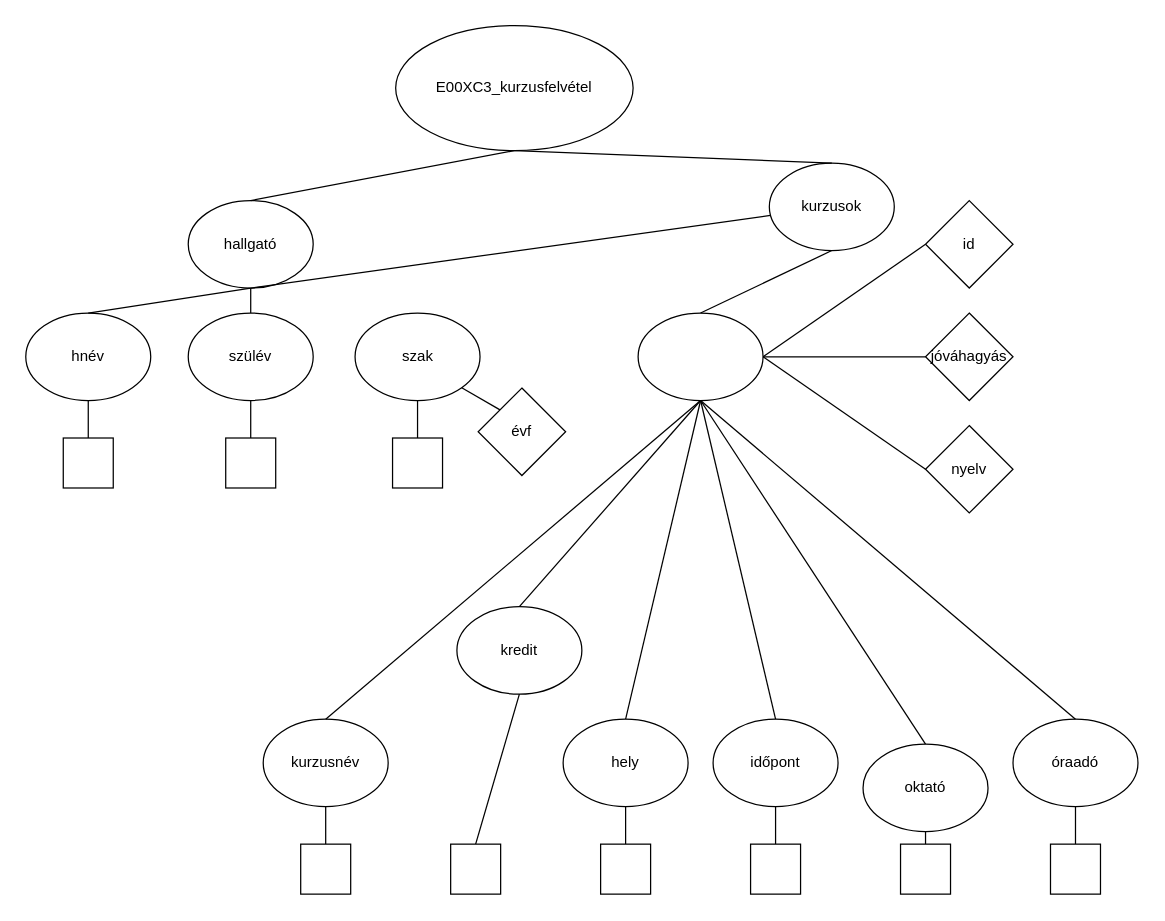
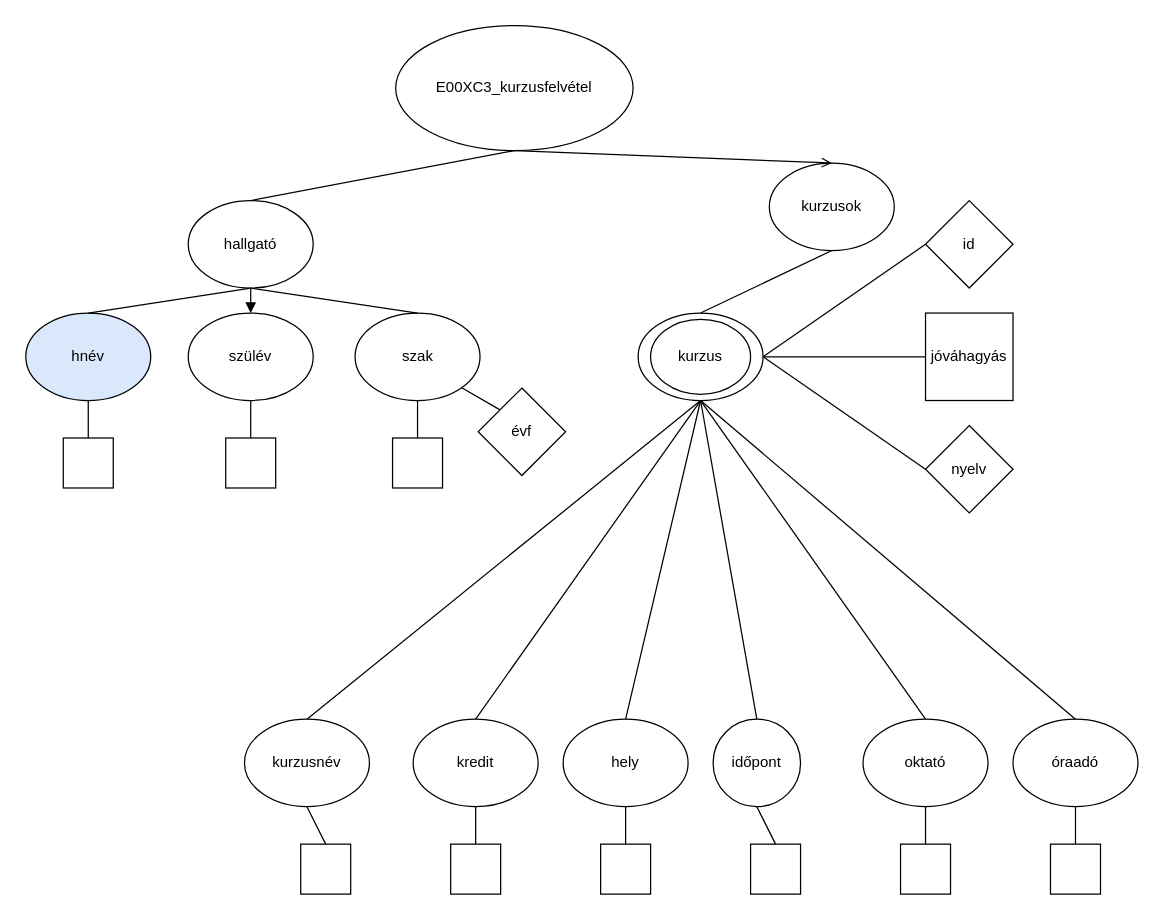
(825, 163) -> (825, 163)
(512, 252) -> (334, 301)
(251, 306) -> (251, 301)
(88, 357) -> (88, 357)
none -> (701, 357)
(969, 357) -> (969, 357)
(519, 651) -> (476, 763)
(326, 763) -> (307, 763)
(776, 763) -> (757, 763)
(926, 788) -> (926, 763)
